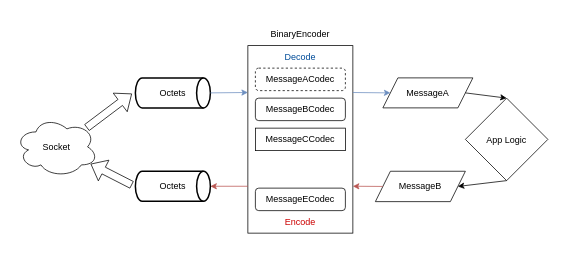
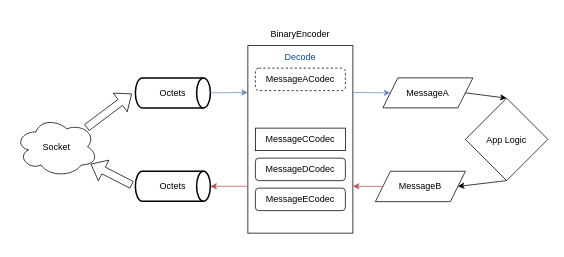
(300, 109) -> none
none -> (300, 169)
(300, 222) -> none
